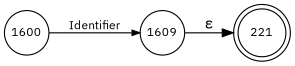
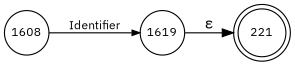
(27, 33) -> (27, 33)
(162, 33) -> (162, 33)
